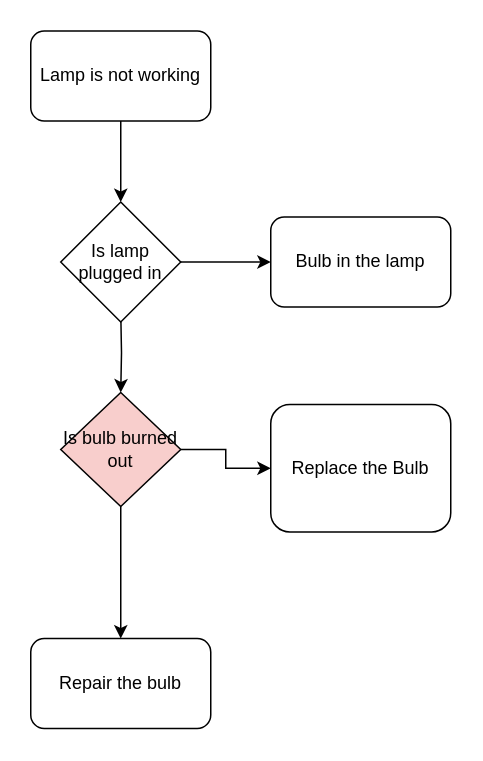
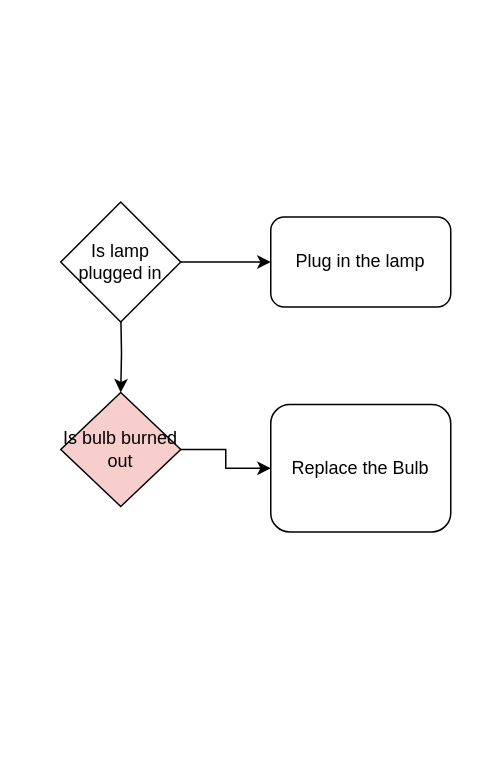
(121, 76) -> none
(121, 156) -> none
(361, 262) -> (361, 262)
(121, 567) -> none
(121, 683) -> none
